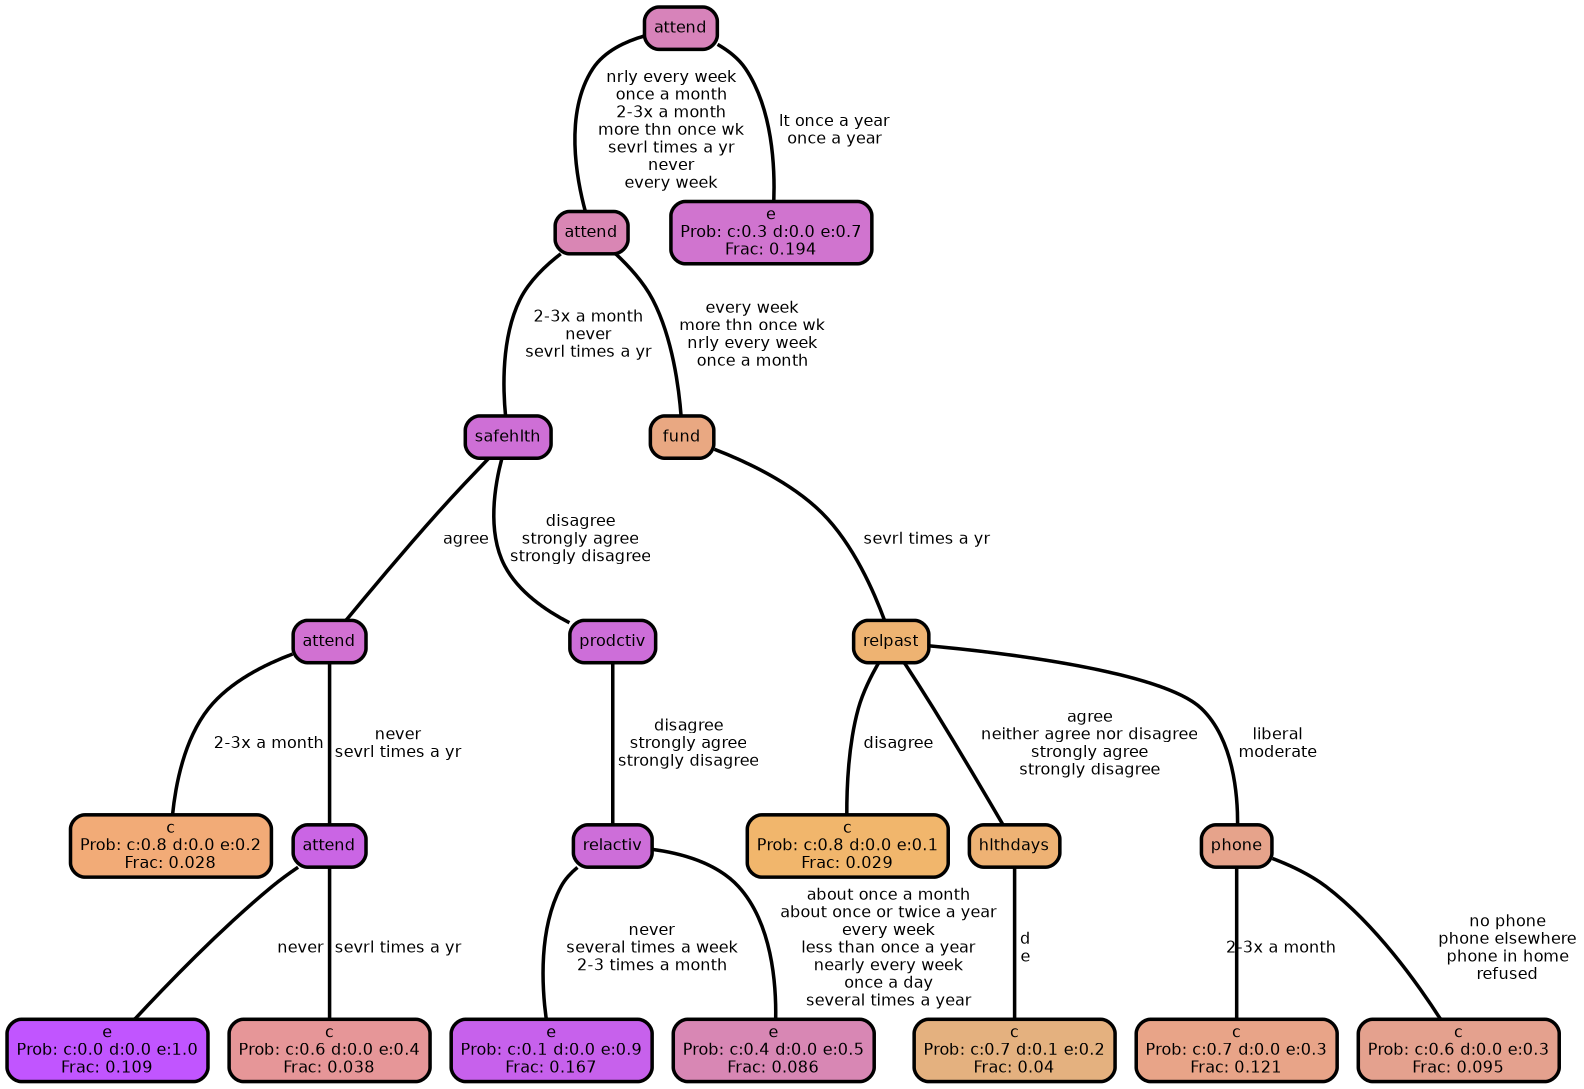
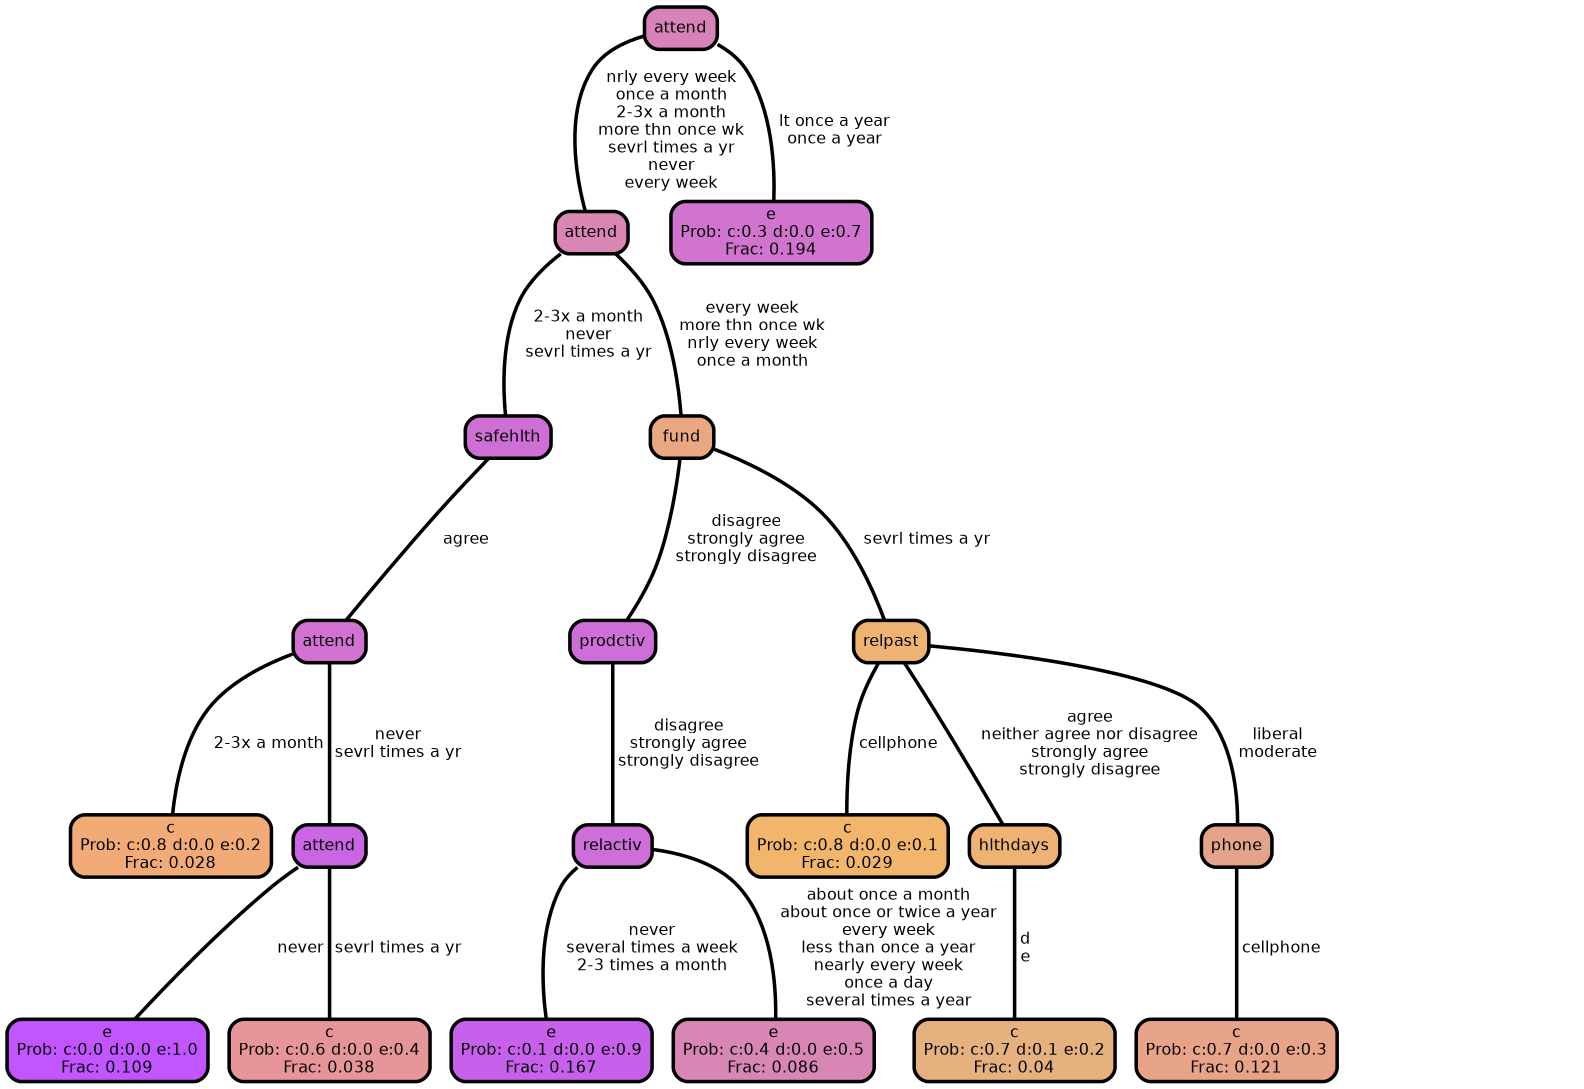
(500, 556) -> (664, 543)
(896, 744) -> (896, 744)
(1279, 948) -> (1279, 948)
(1459, 1050) -> none
